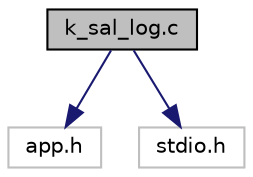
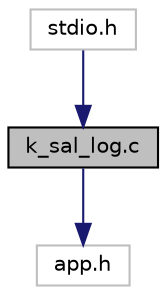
(151, 79) -> (83, 78)
